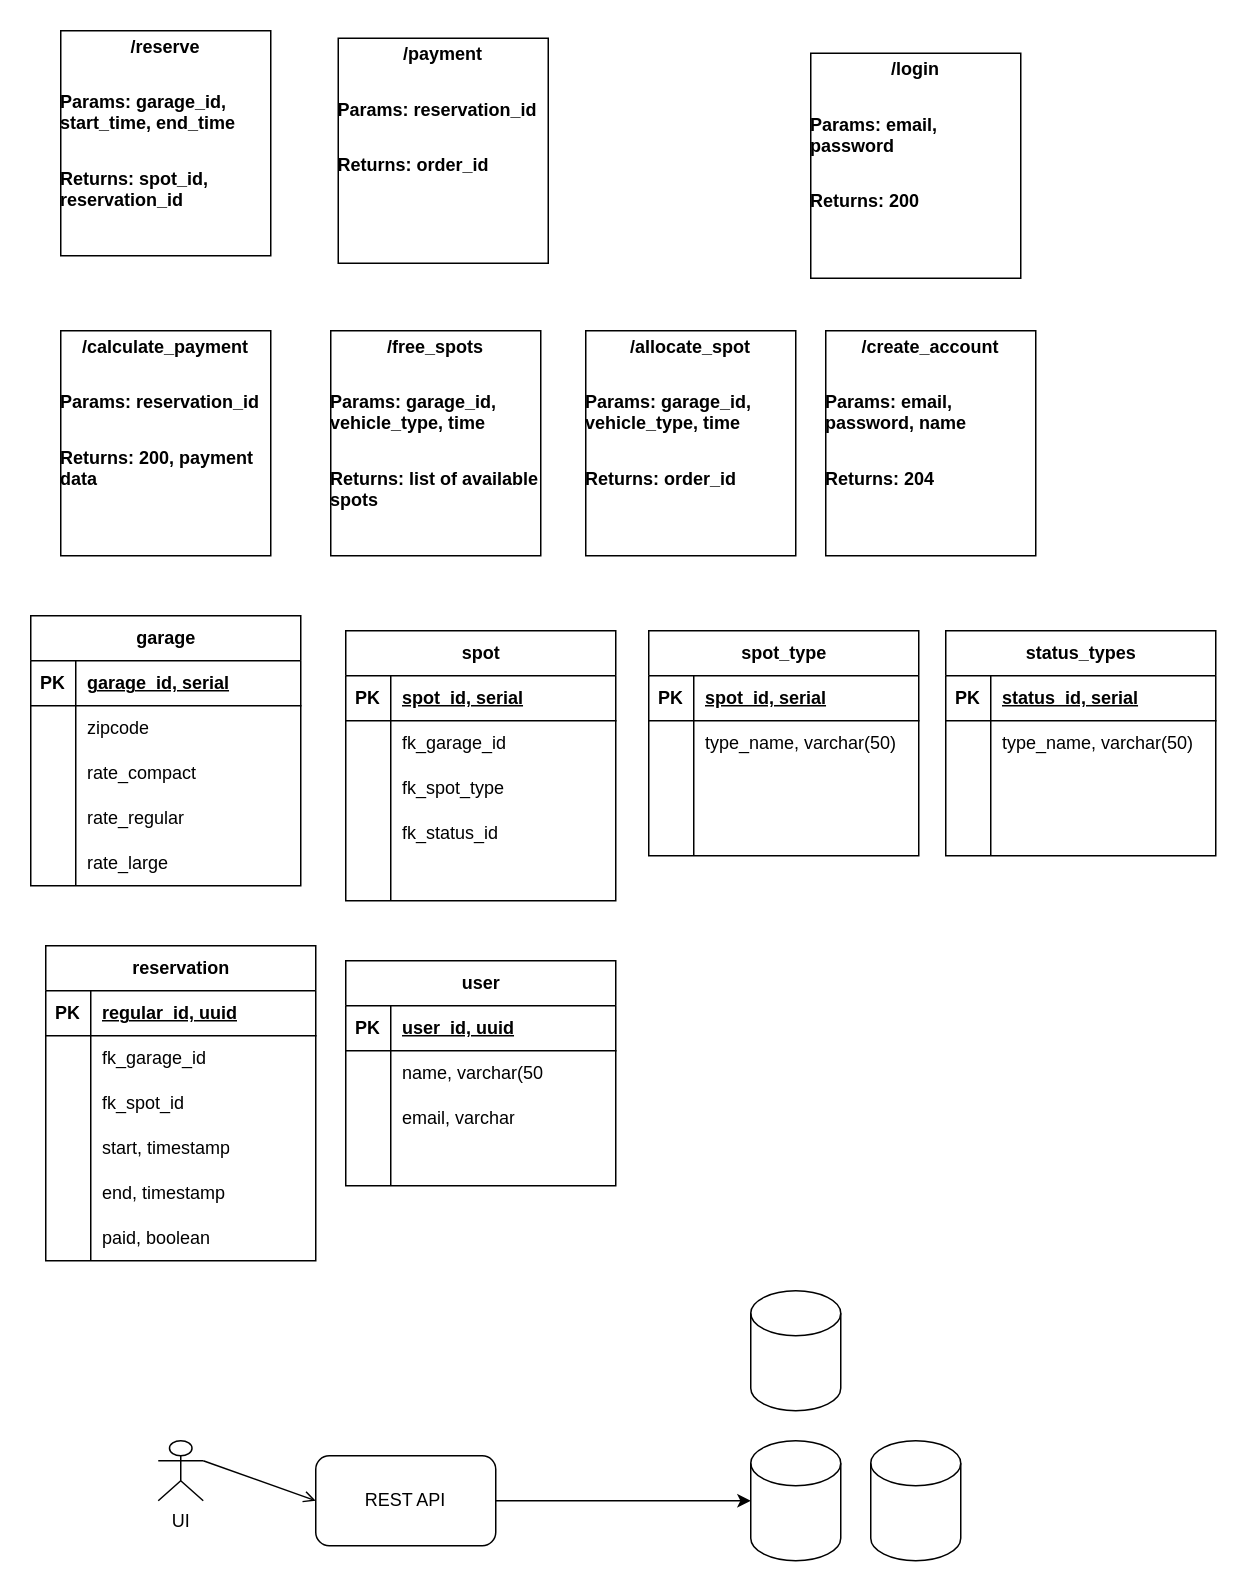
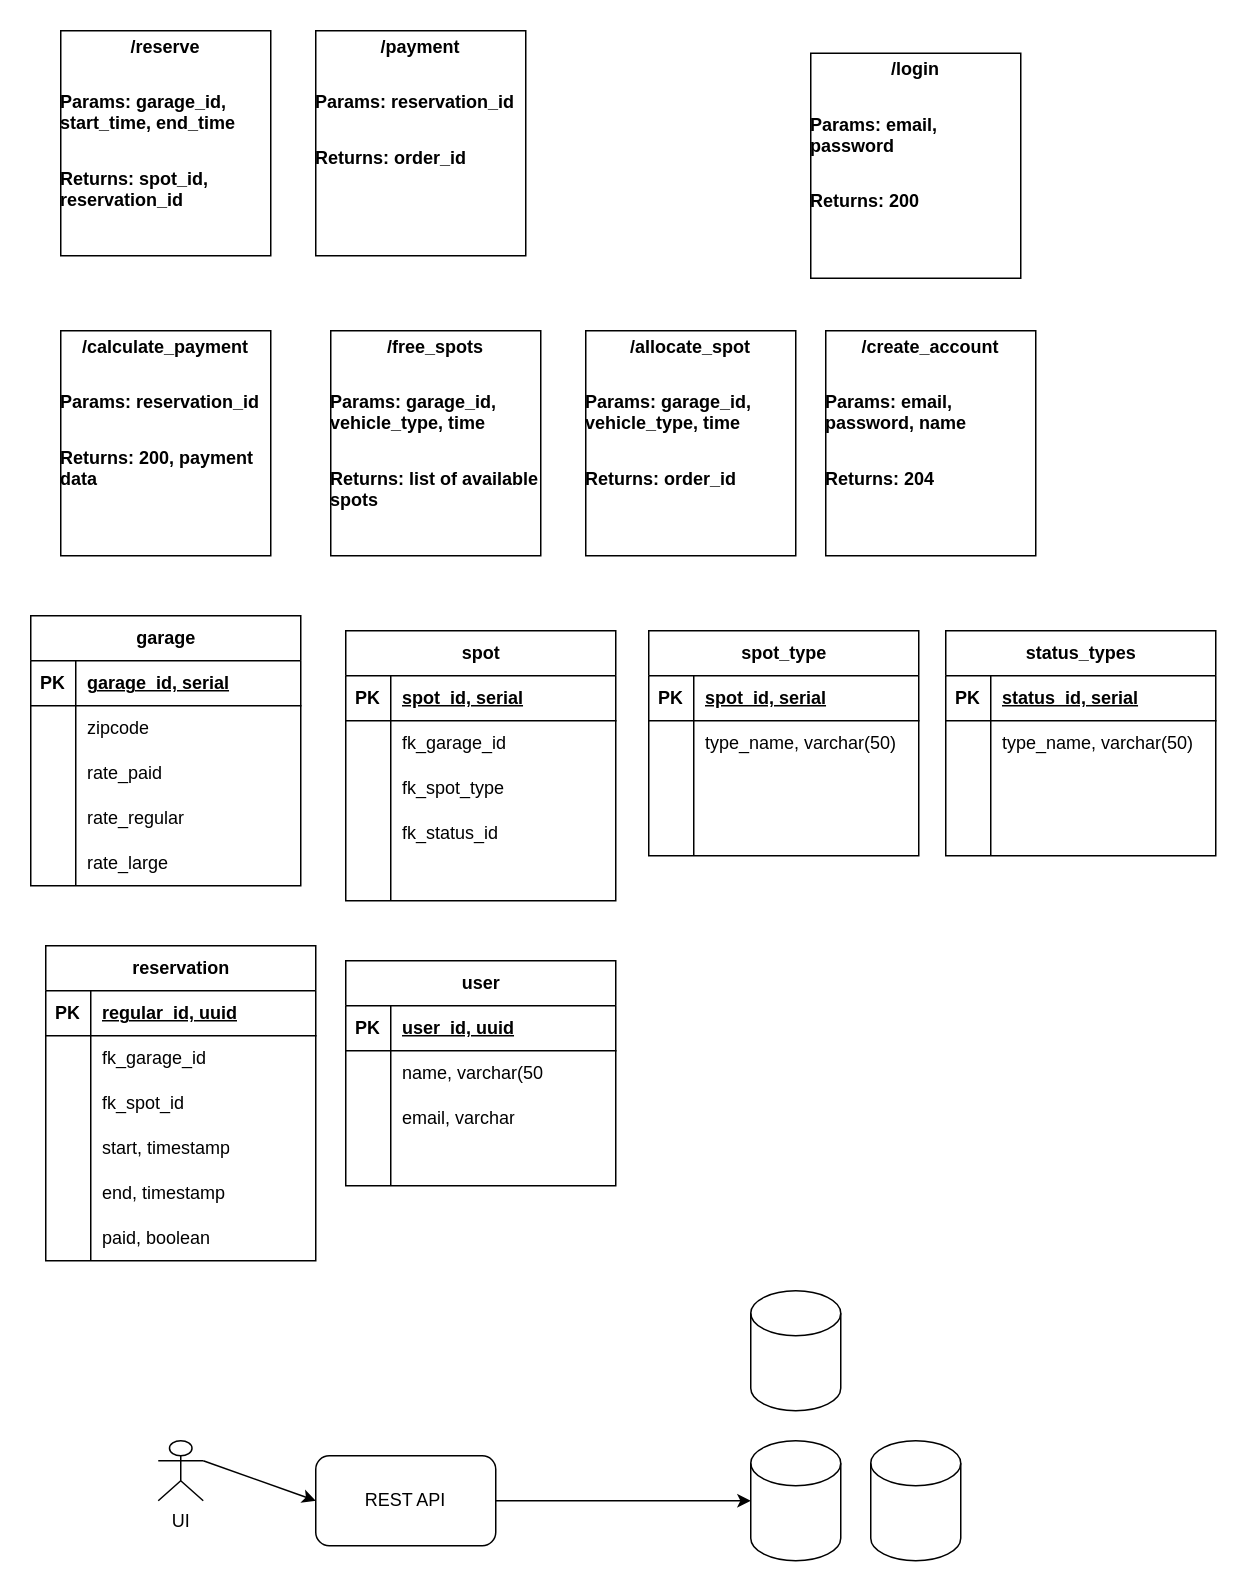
(443, 151) -> (421, 143)
(148, 773) -> (131, 773)
(307, 1498) -> (305, 1497)
